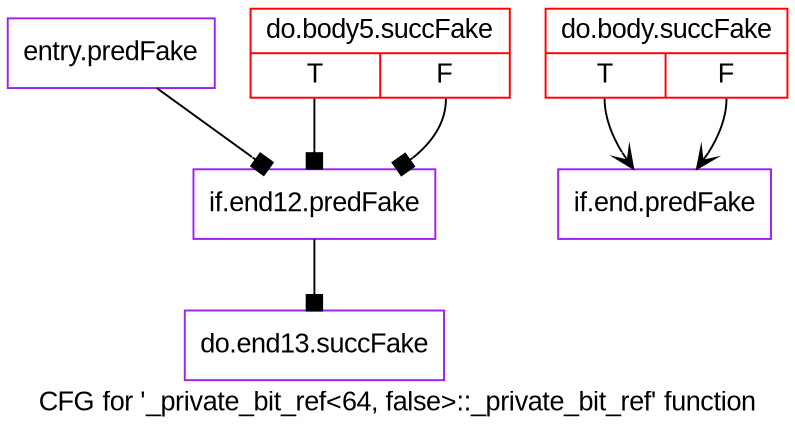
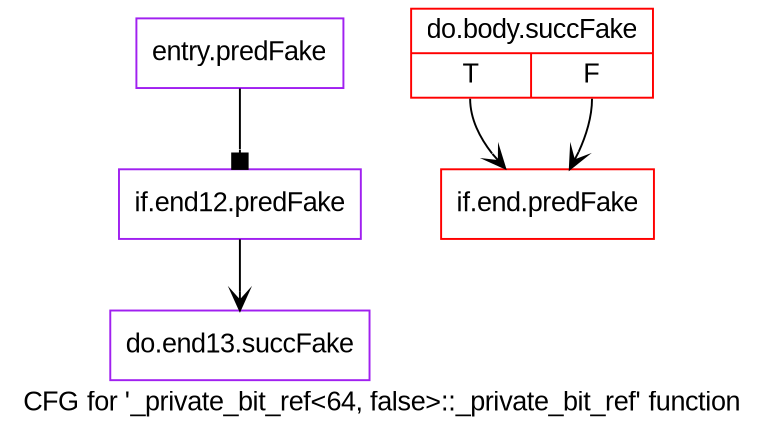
(380, 53) -> none
(665, 204) -> (548, 204)
(314, 265) -> (240, 265)
